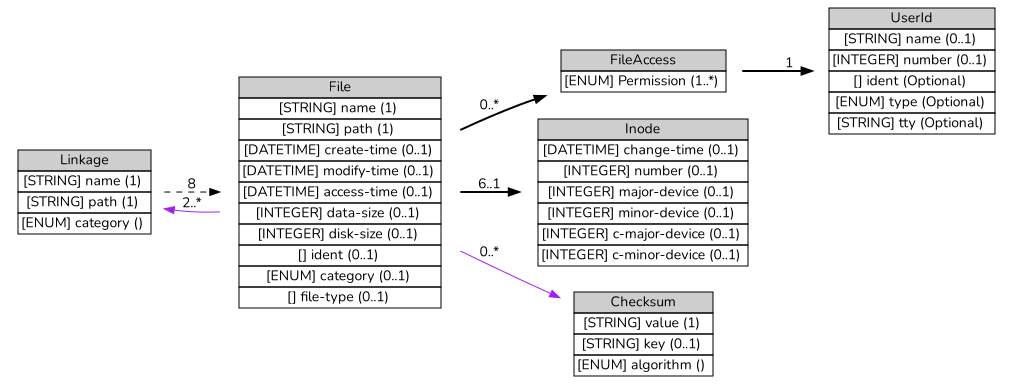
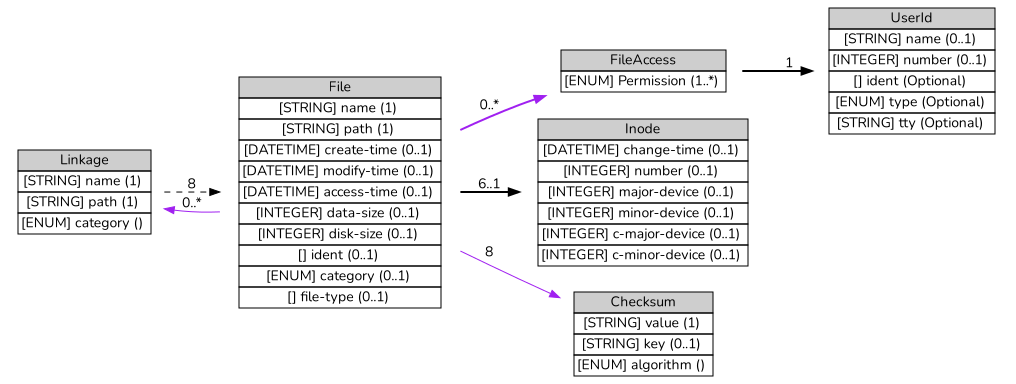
(497, 114) -> (497, 114)
(192, 204) -> (192, 204)
(490, 252) -> (490, 252)
